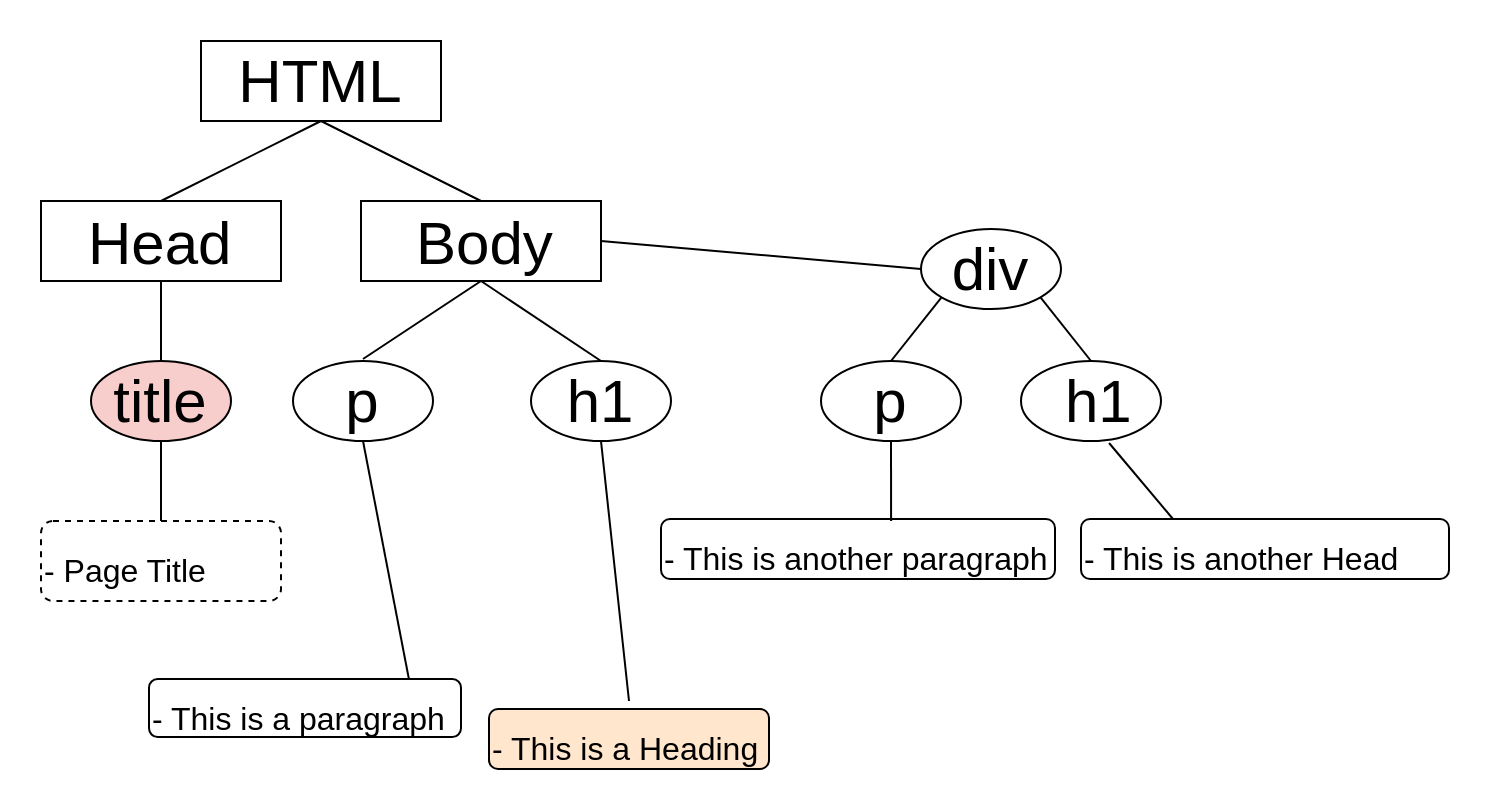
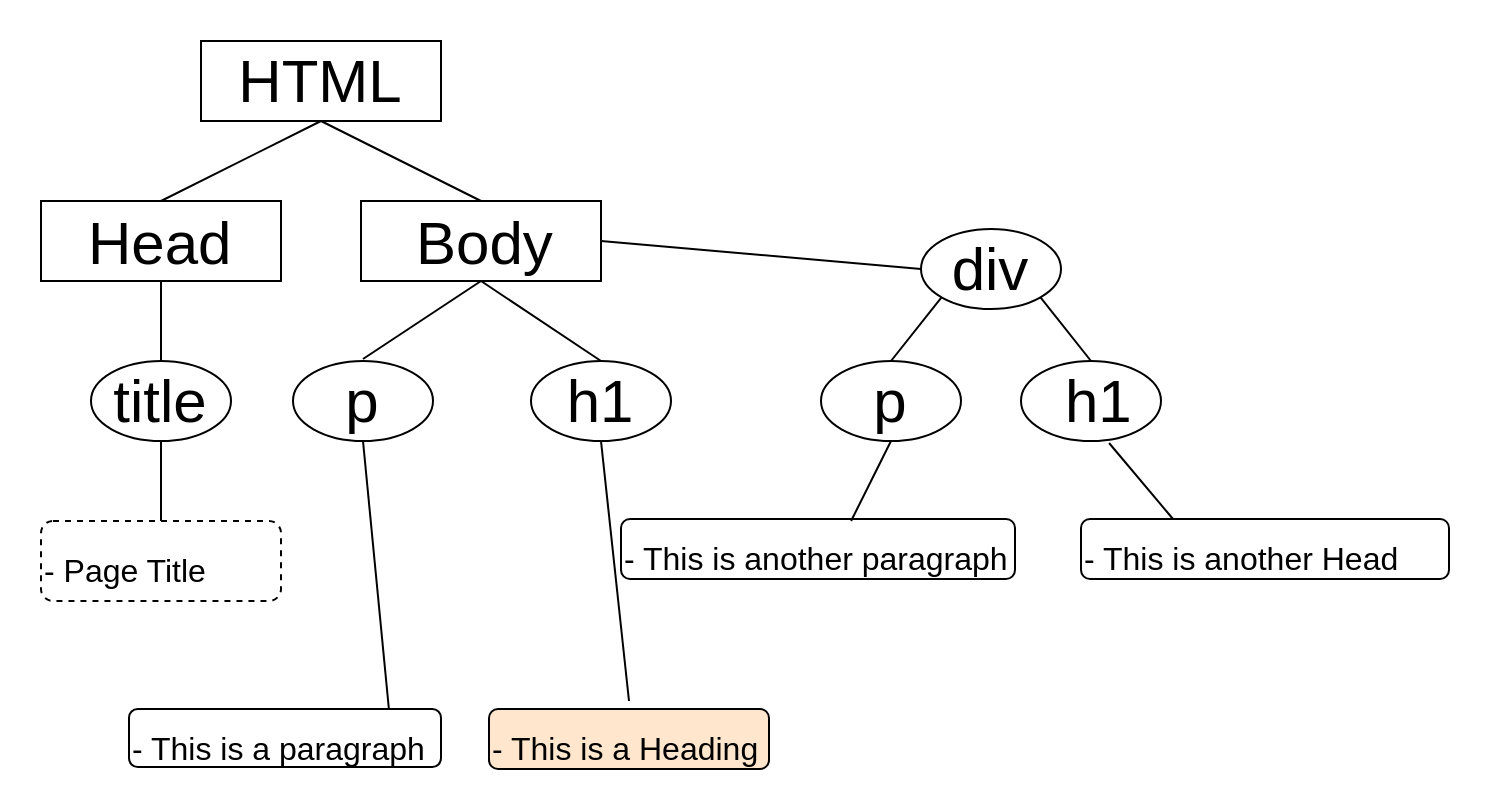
(161, 401) -> (161, 401)
(858, 549) -> (818, 549)
(305, 708) -> (285, 738)
